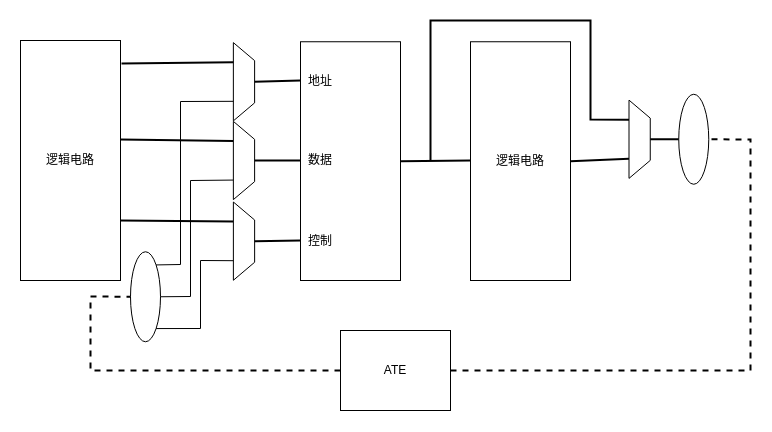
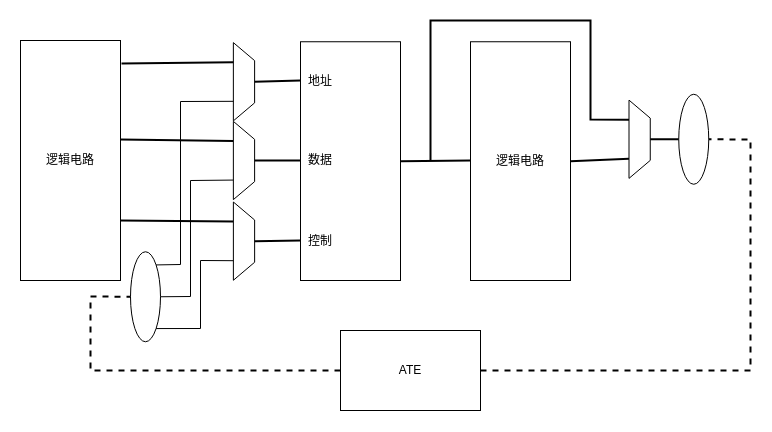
(396, 371) -> (411, 371)
